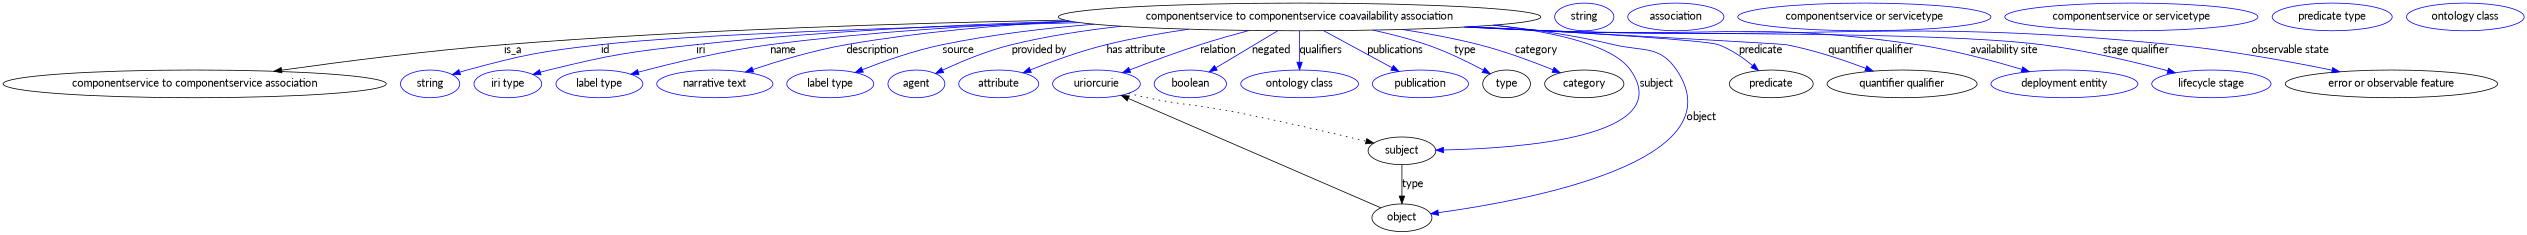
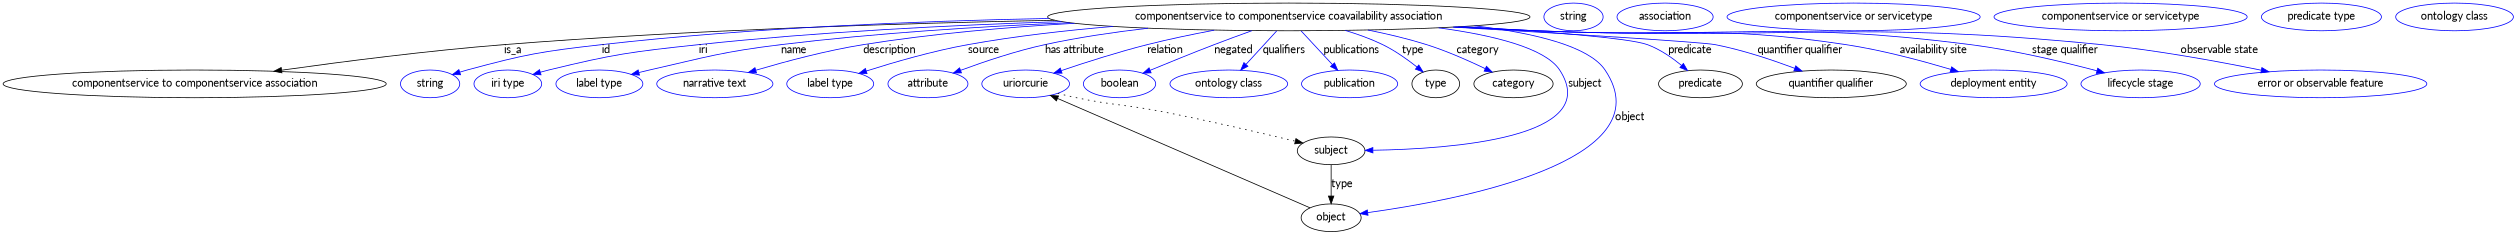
(916, 84) -> none
(2391, 84) -> (2321, 84)
